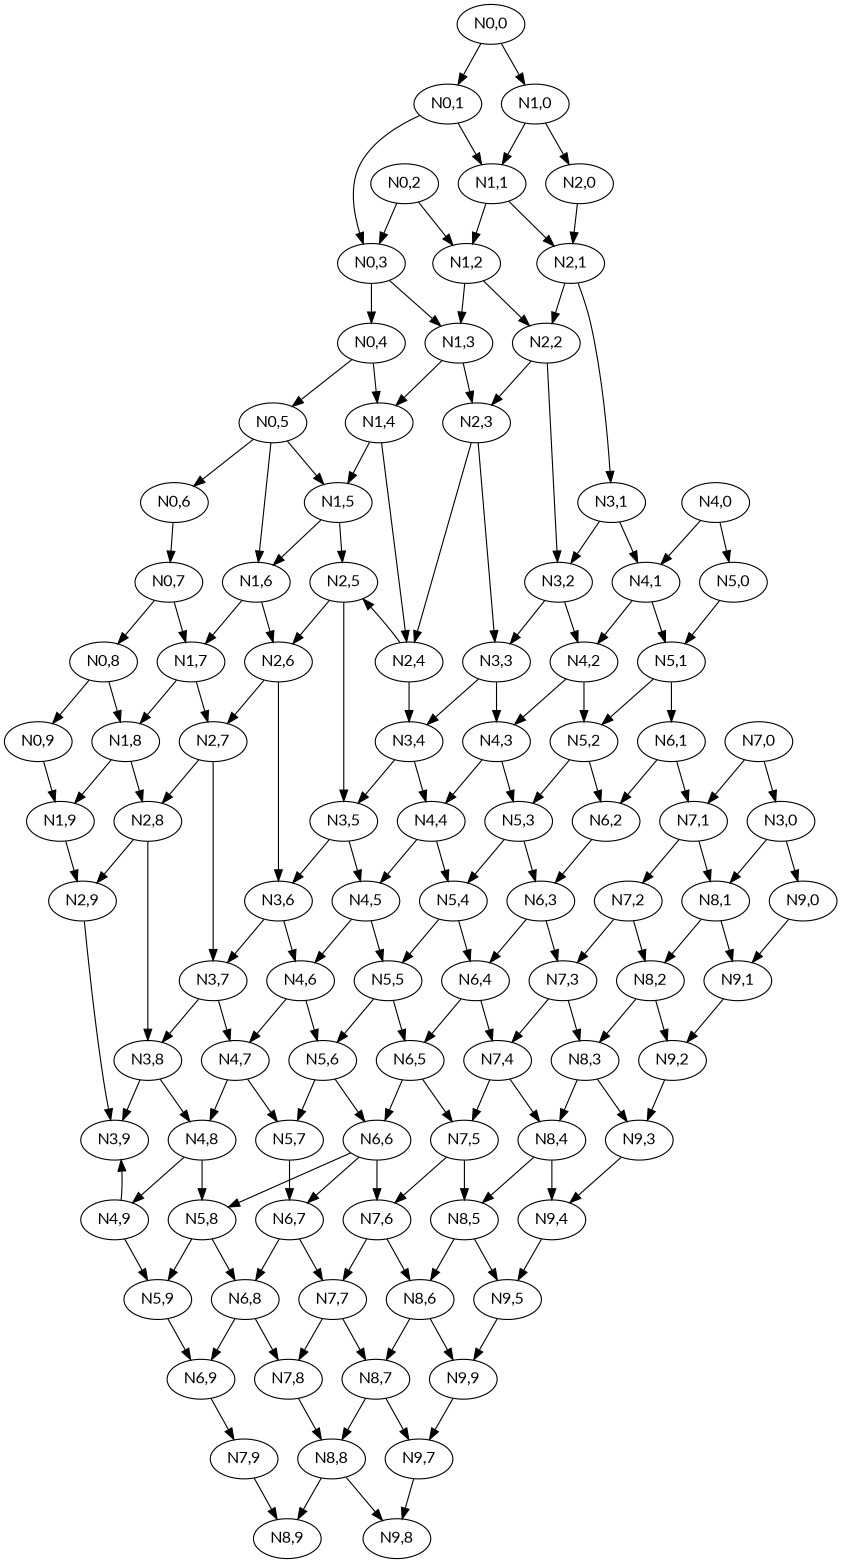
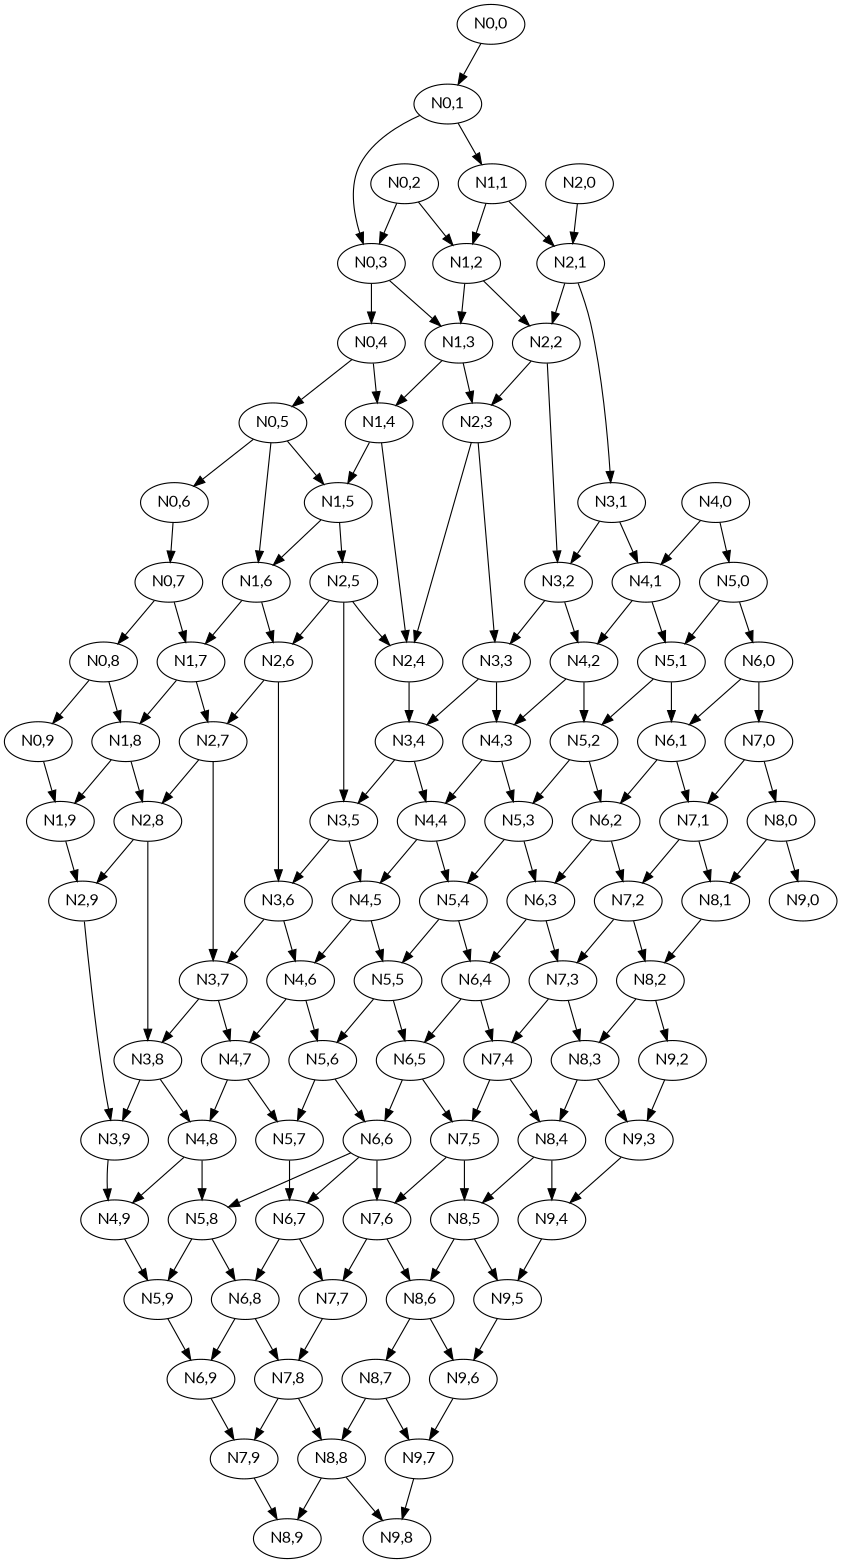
(535, 104) -> none
(386, 624) -> (367, 620)
none -> (759, 662)
(781, 821) -> (781, 821)
none -> (616, 856)
(738, 981) -> none
(122, 1186) -> (107, 1174)
(351, 1334) -> none
(463, 1379) -> (463, 1379)
none -> (269, 1414)
